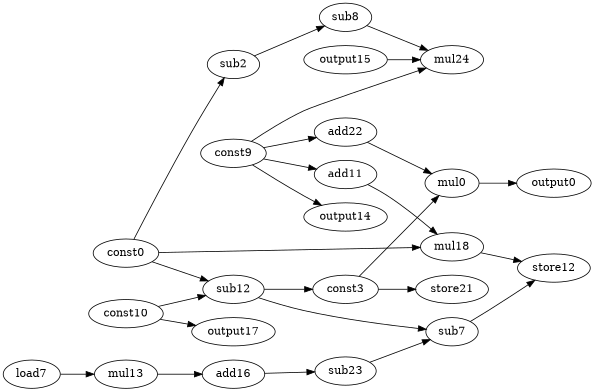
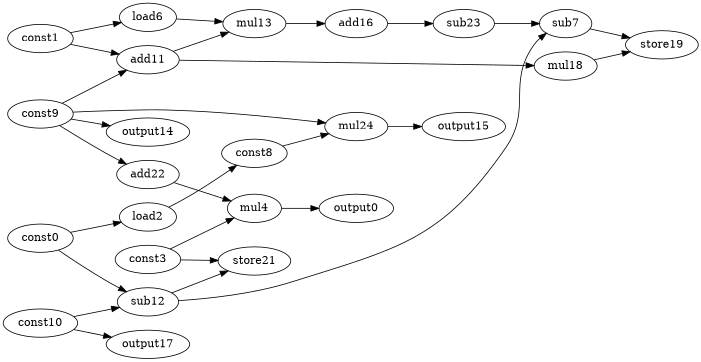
(346, 17) -> (254, 153)
none -> (40, 39)
none -> (197, 43)
(400, 60) -> (401, 127)
(233, 64) -> (148, 217)
(452, 183) -> (254, 208)
(285, 250) -> none
(554, 268) -> (662, 45)
(284, 289) -> (196, 283)
(32, 374) -> (148, 17)
